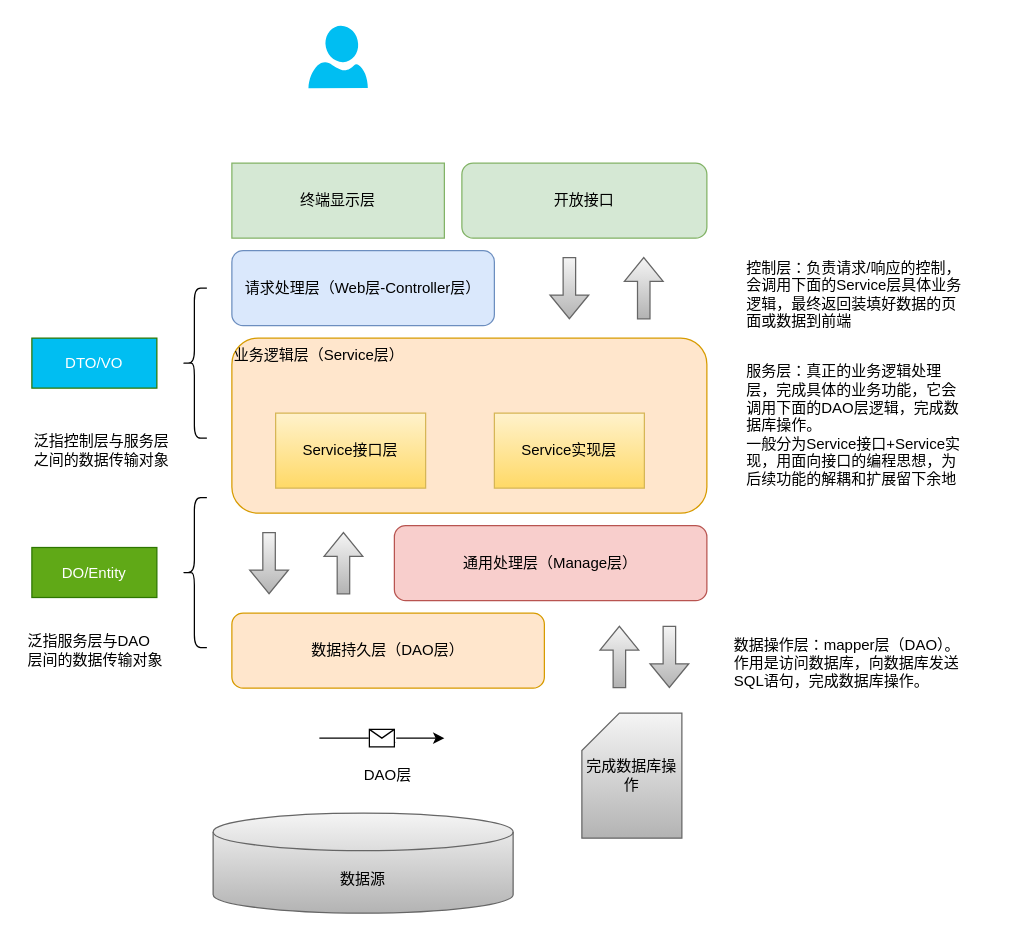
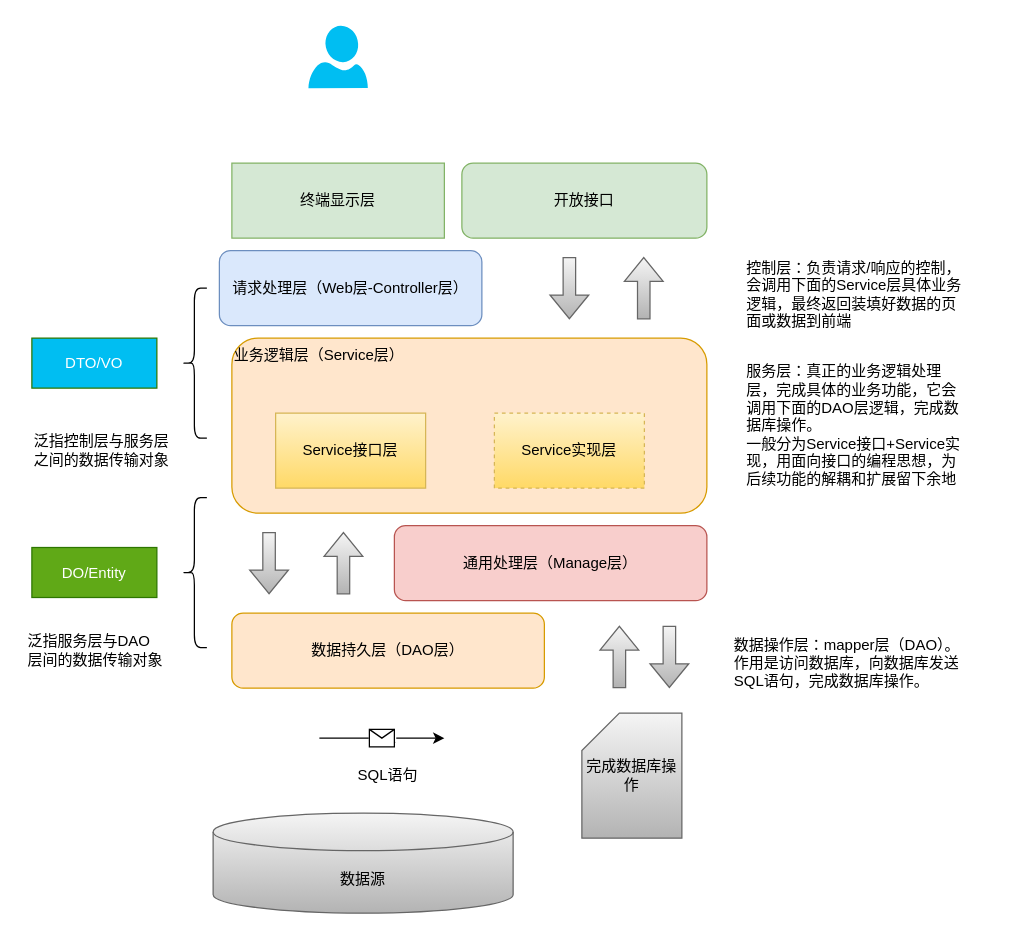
(363, 288) -> (351, 288)
(569, 451) -> (569, 451)
(388, 776) -> (388, 776)
